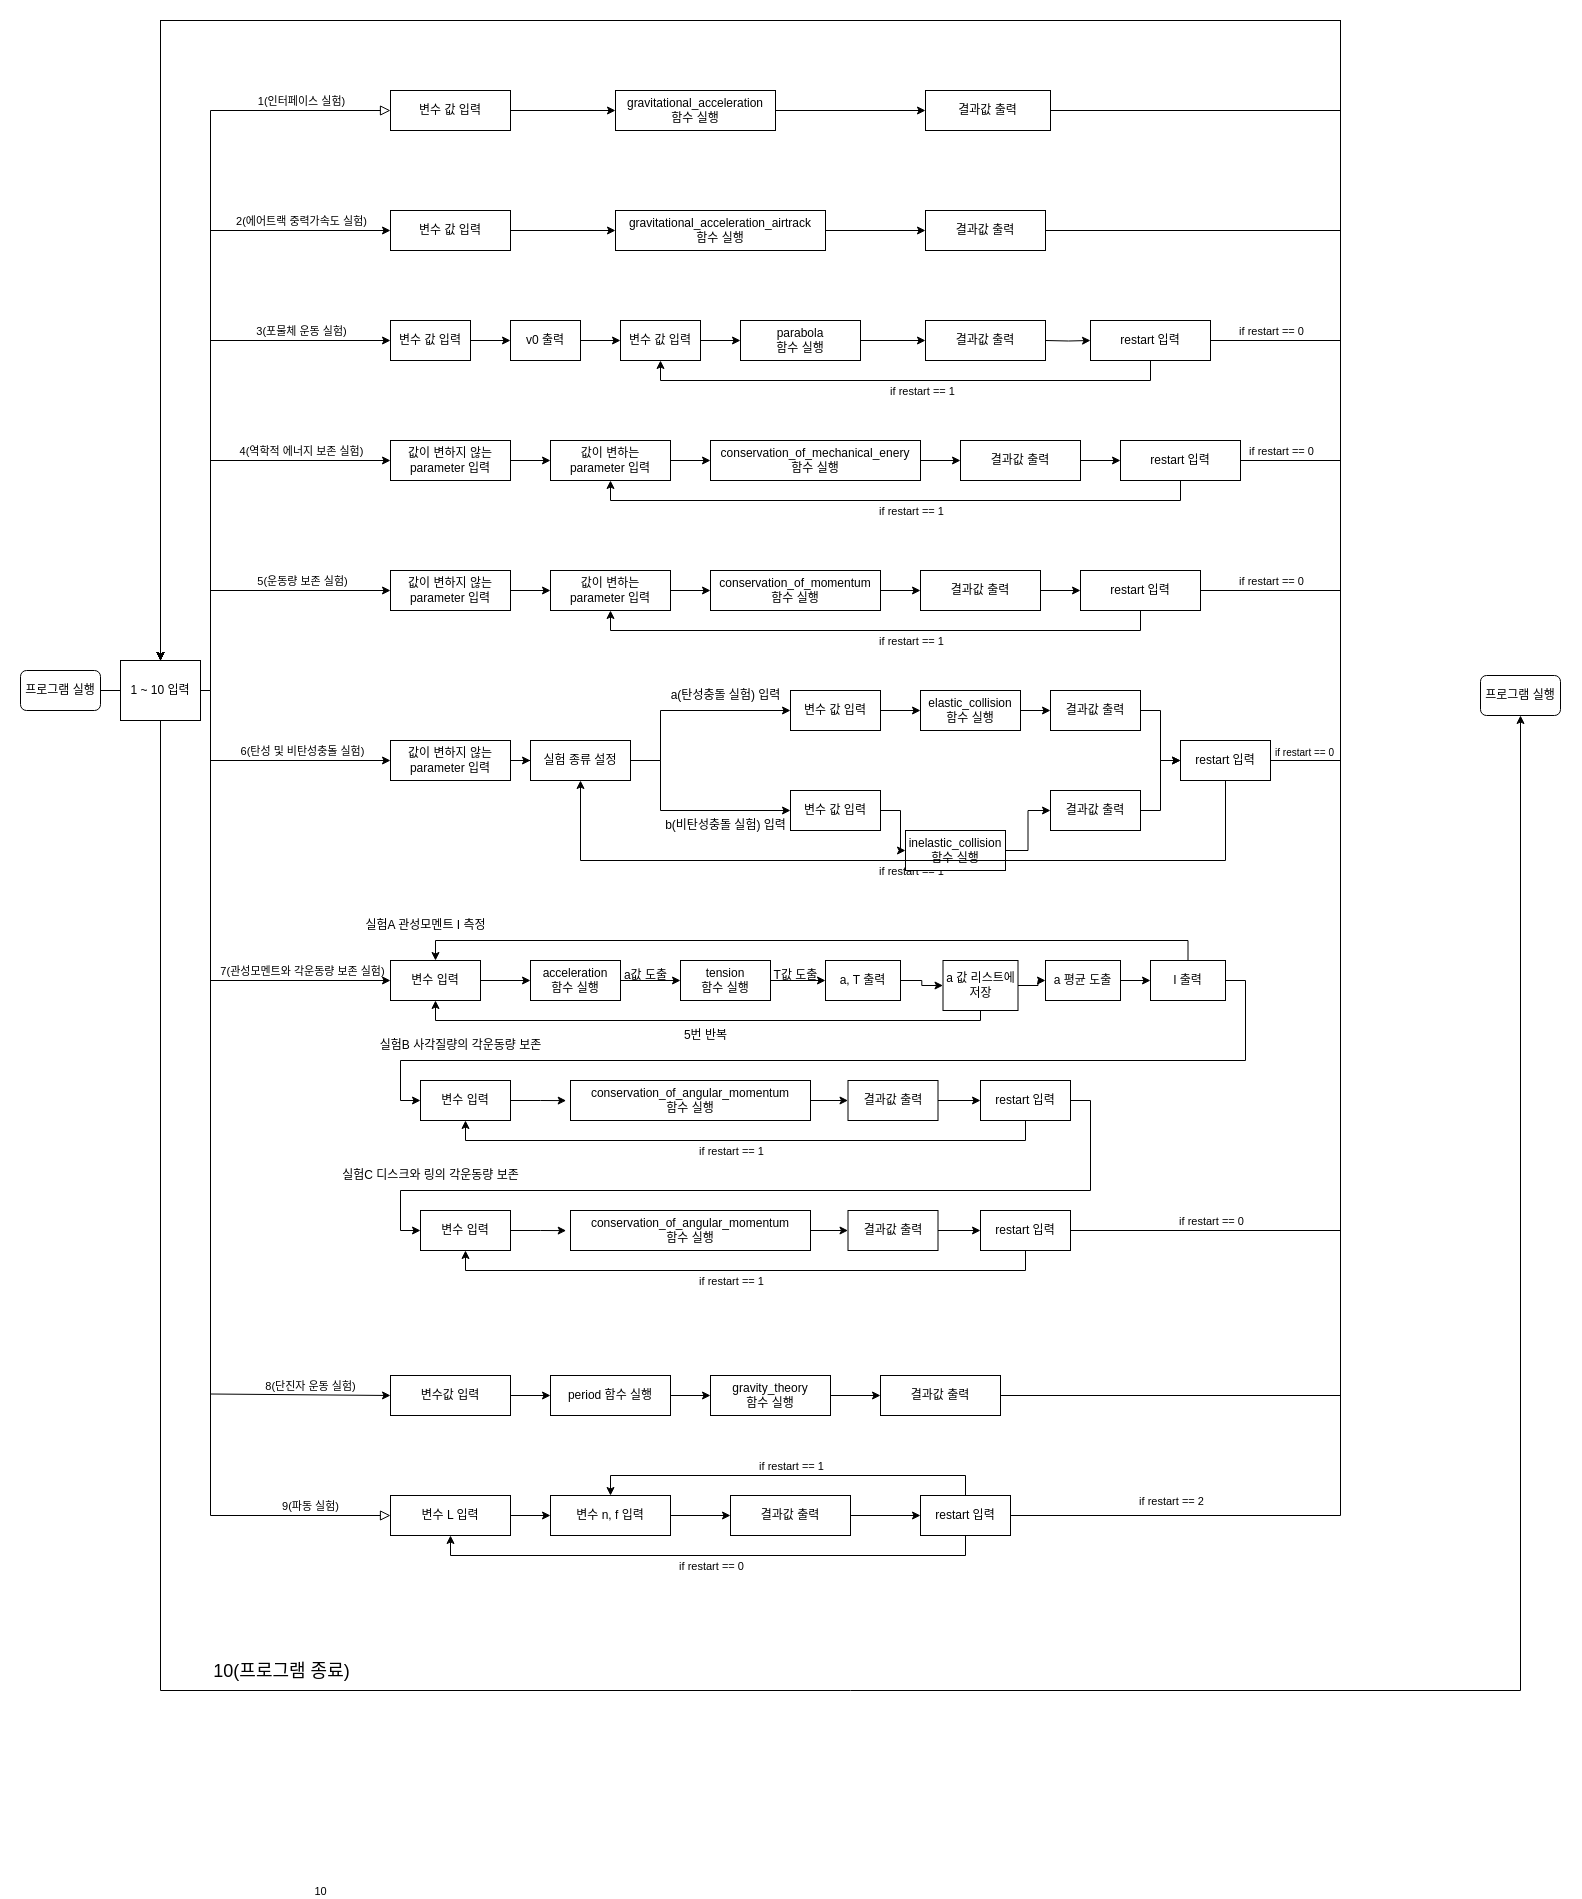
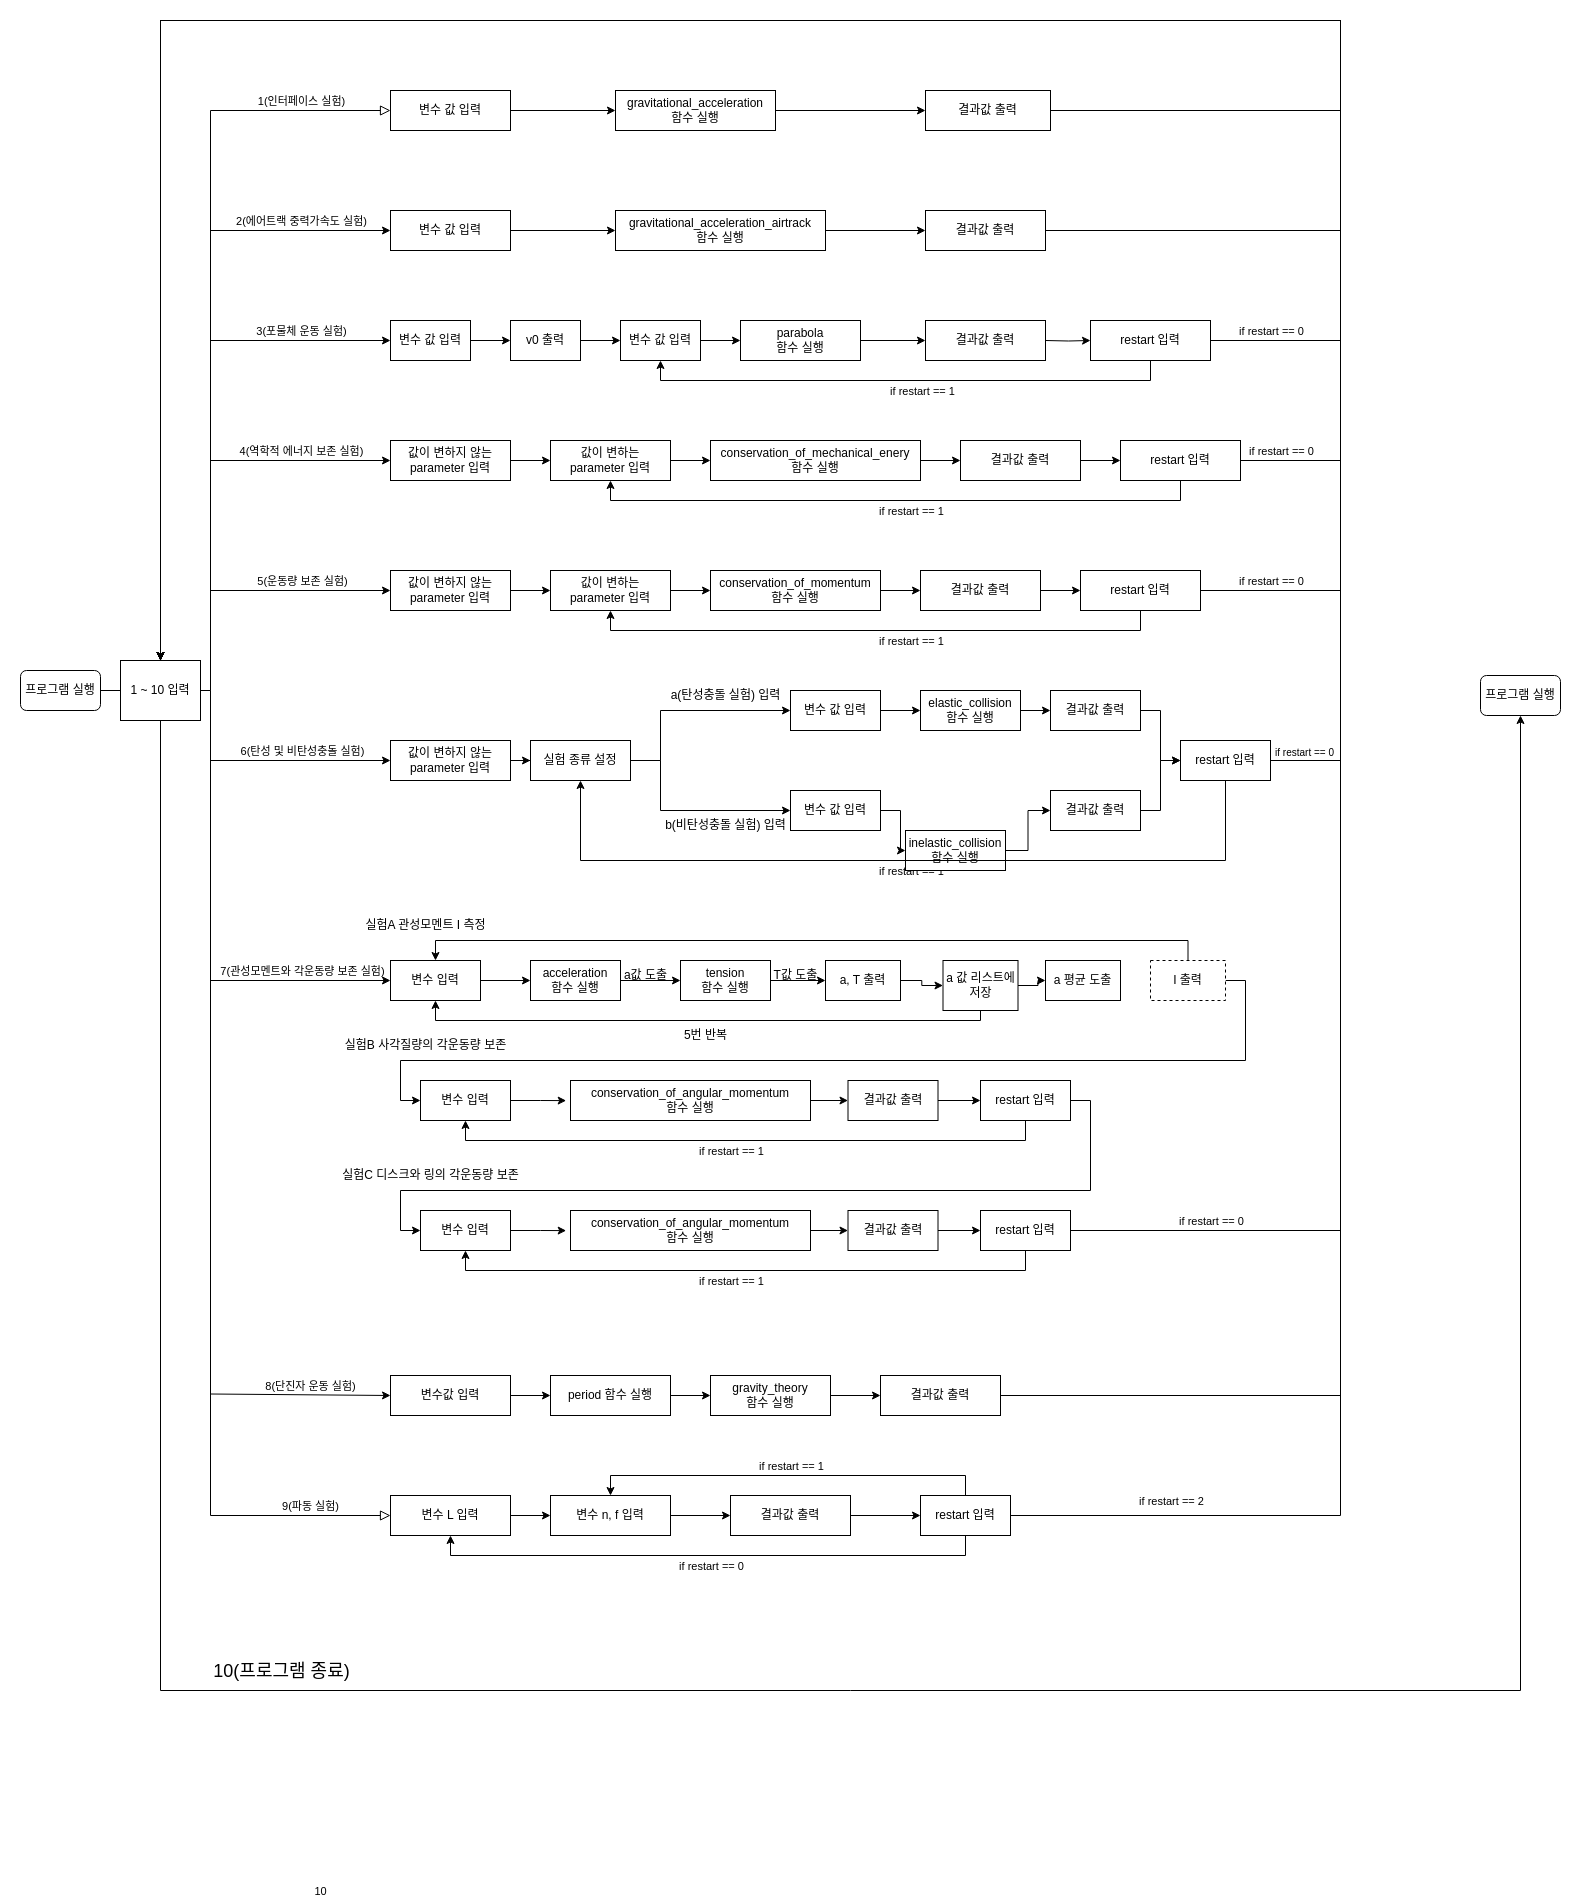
(1140, 981) -> none
(1188, 981) -> (1188, 981)
(461, 1046) -> (426, 1046)
